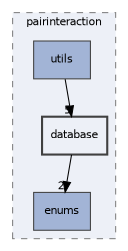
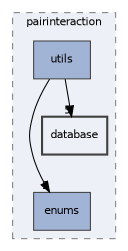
(69, 168) -> (30, 130)
